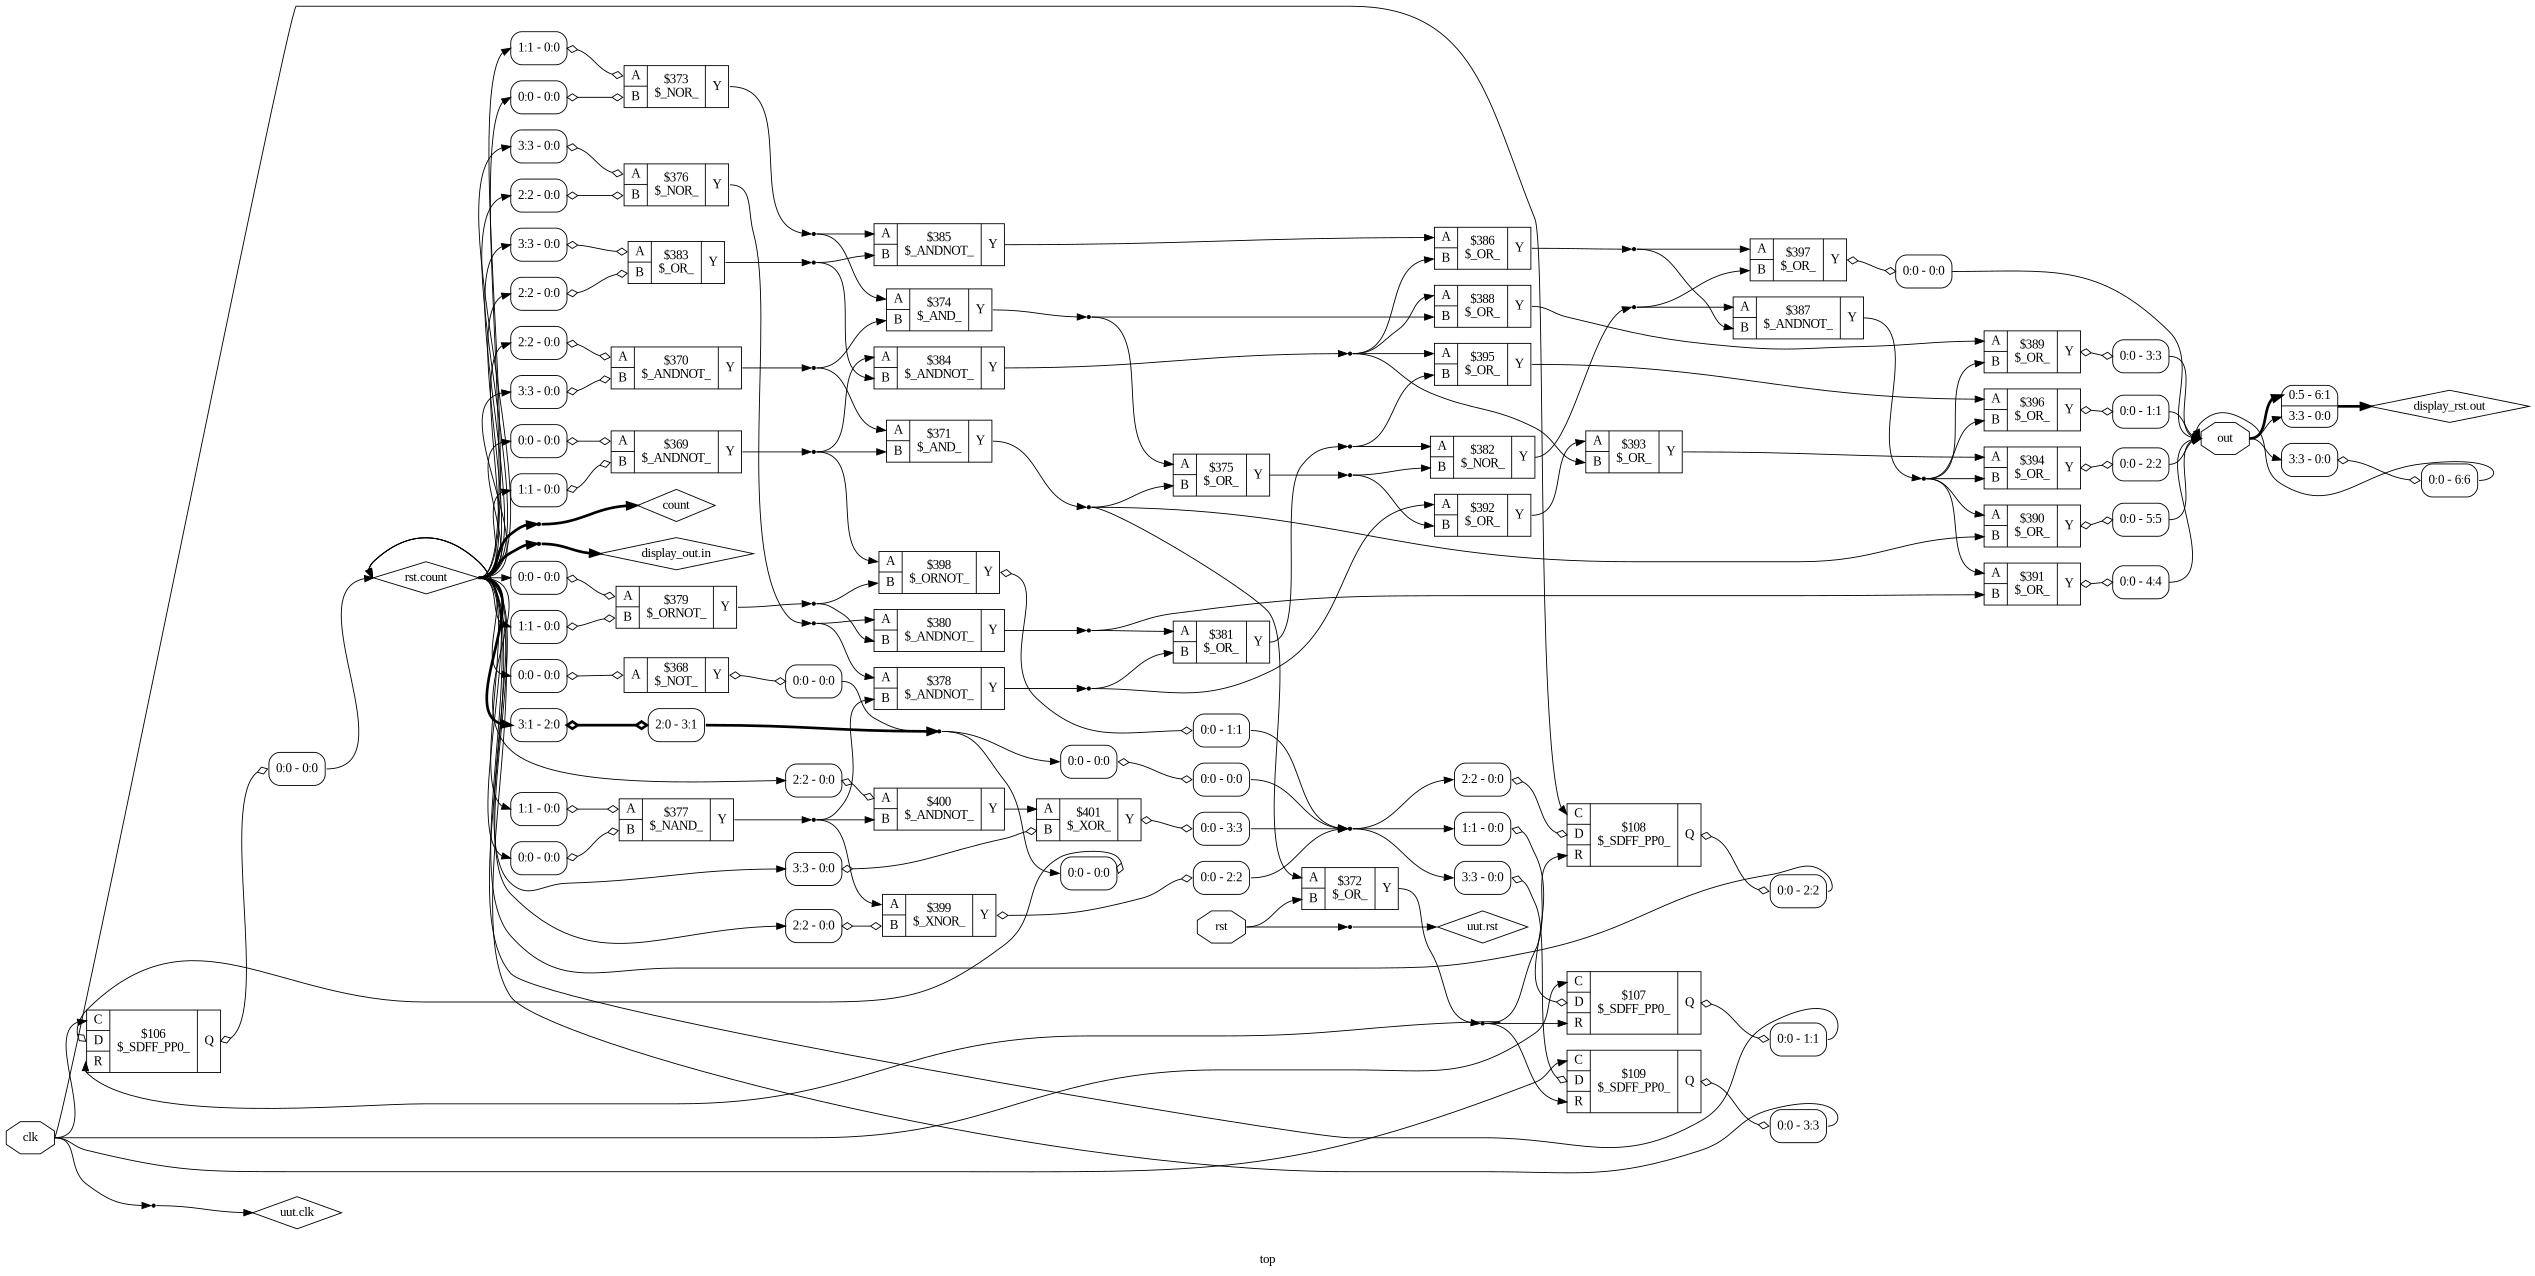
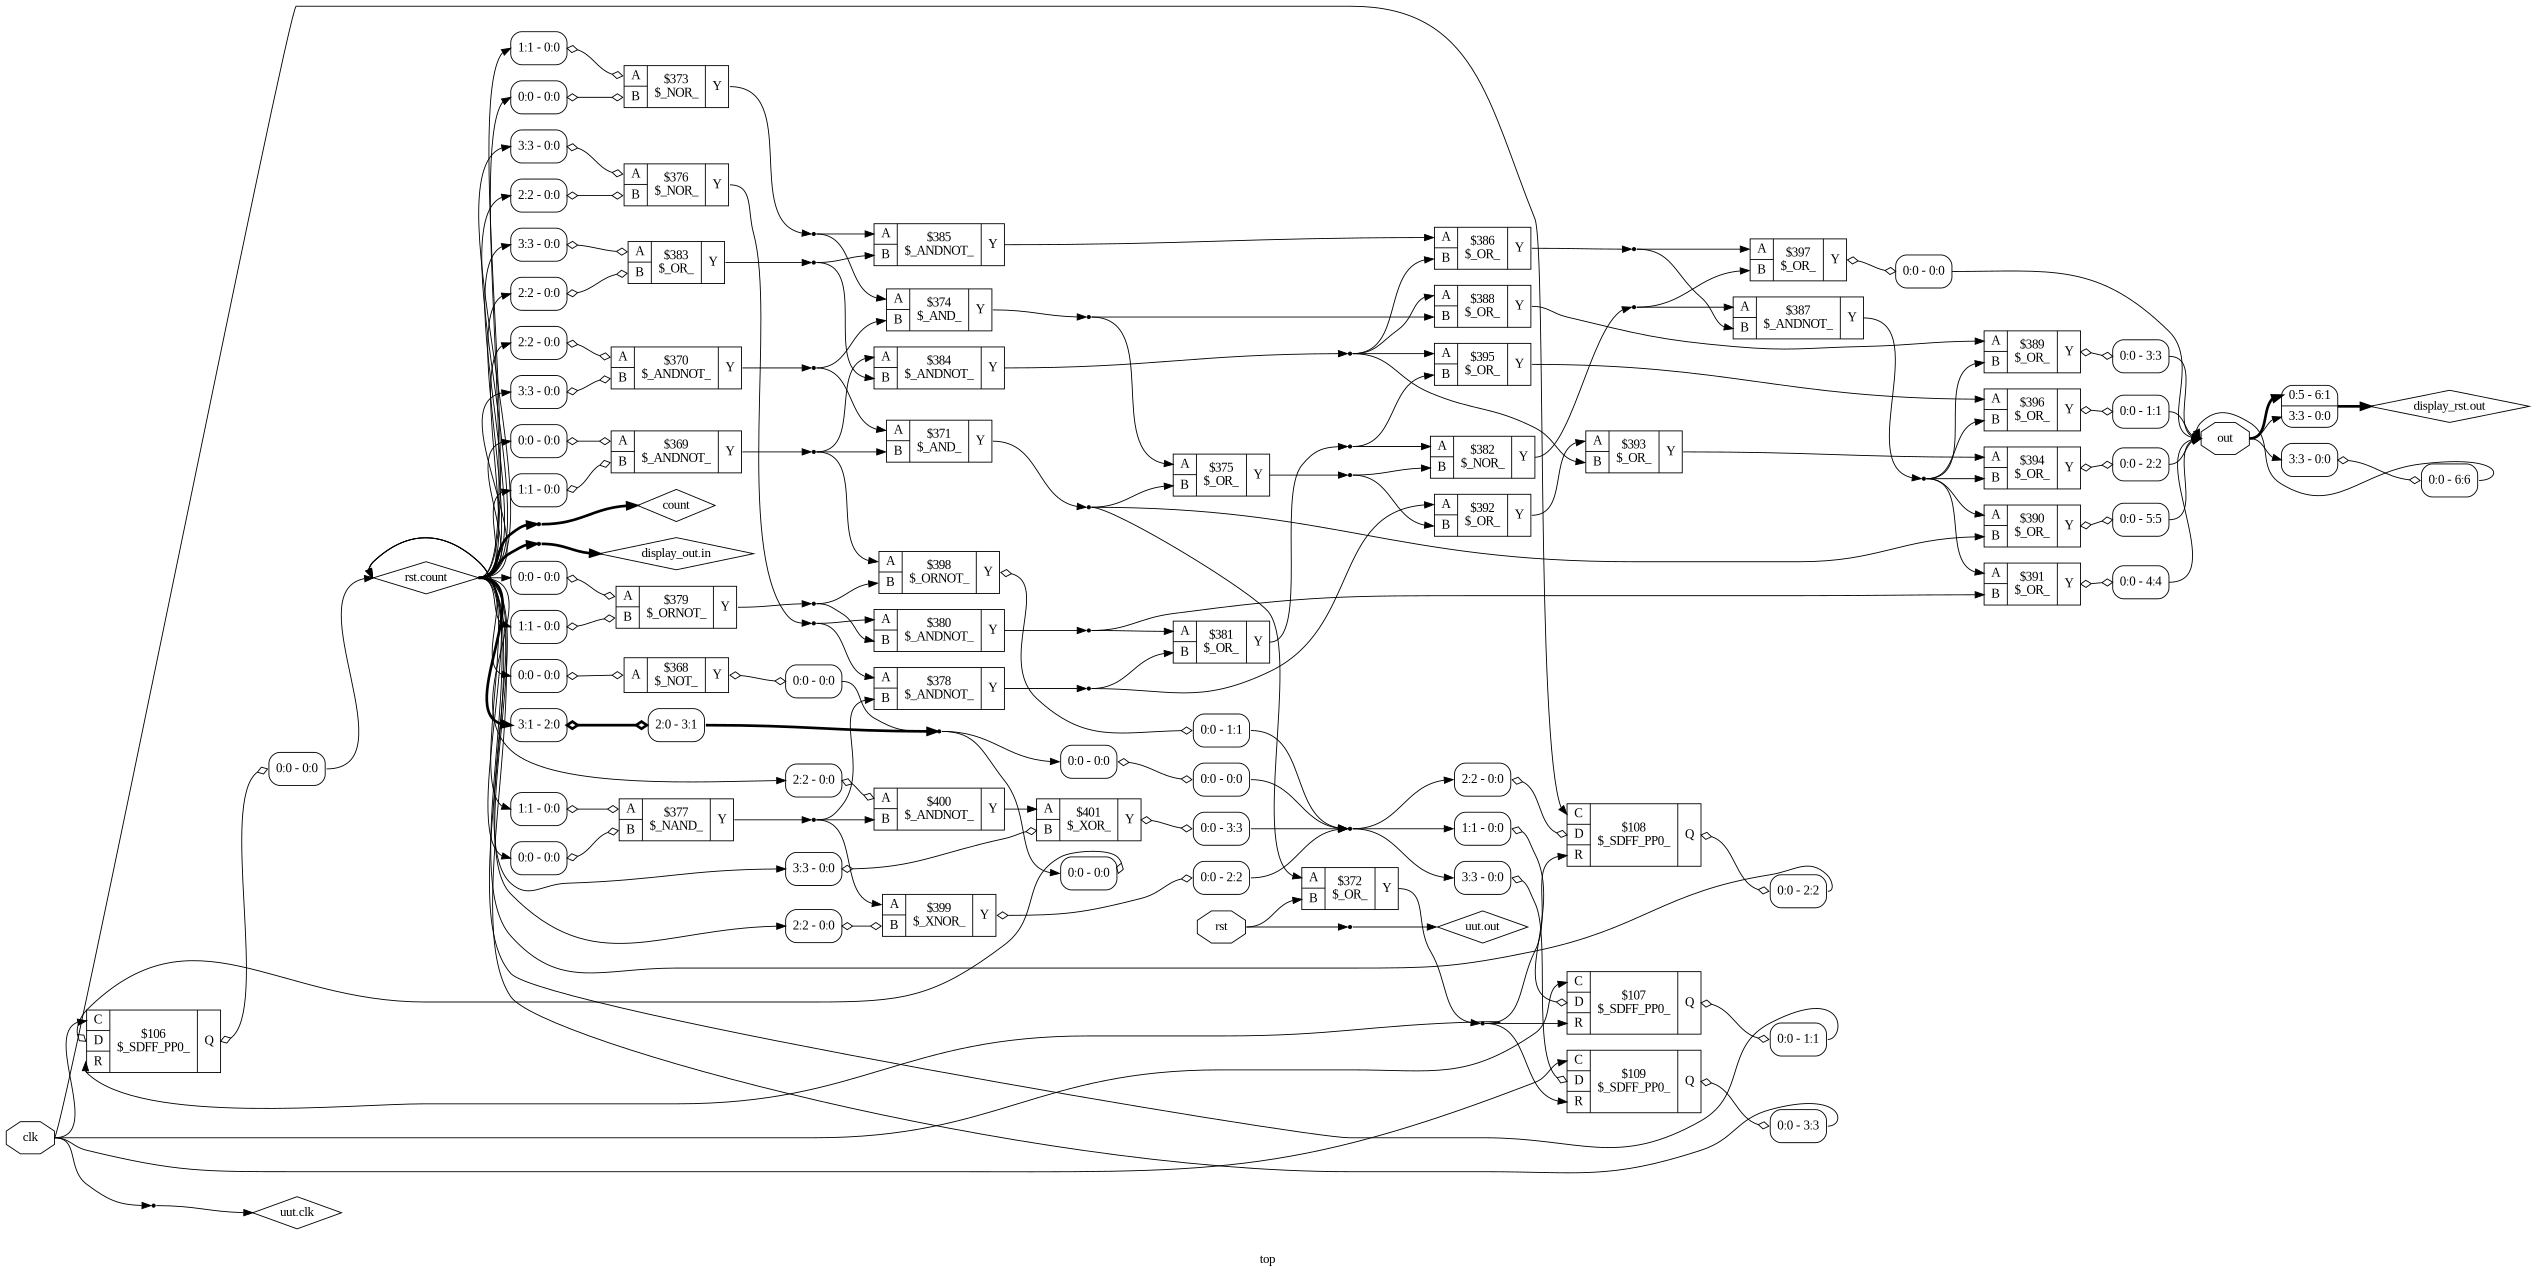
(1483, 927) -> (1483, 927)
